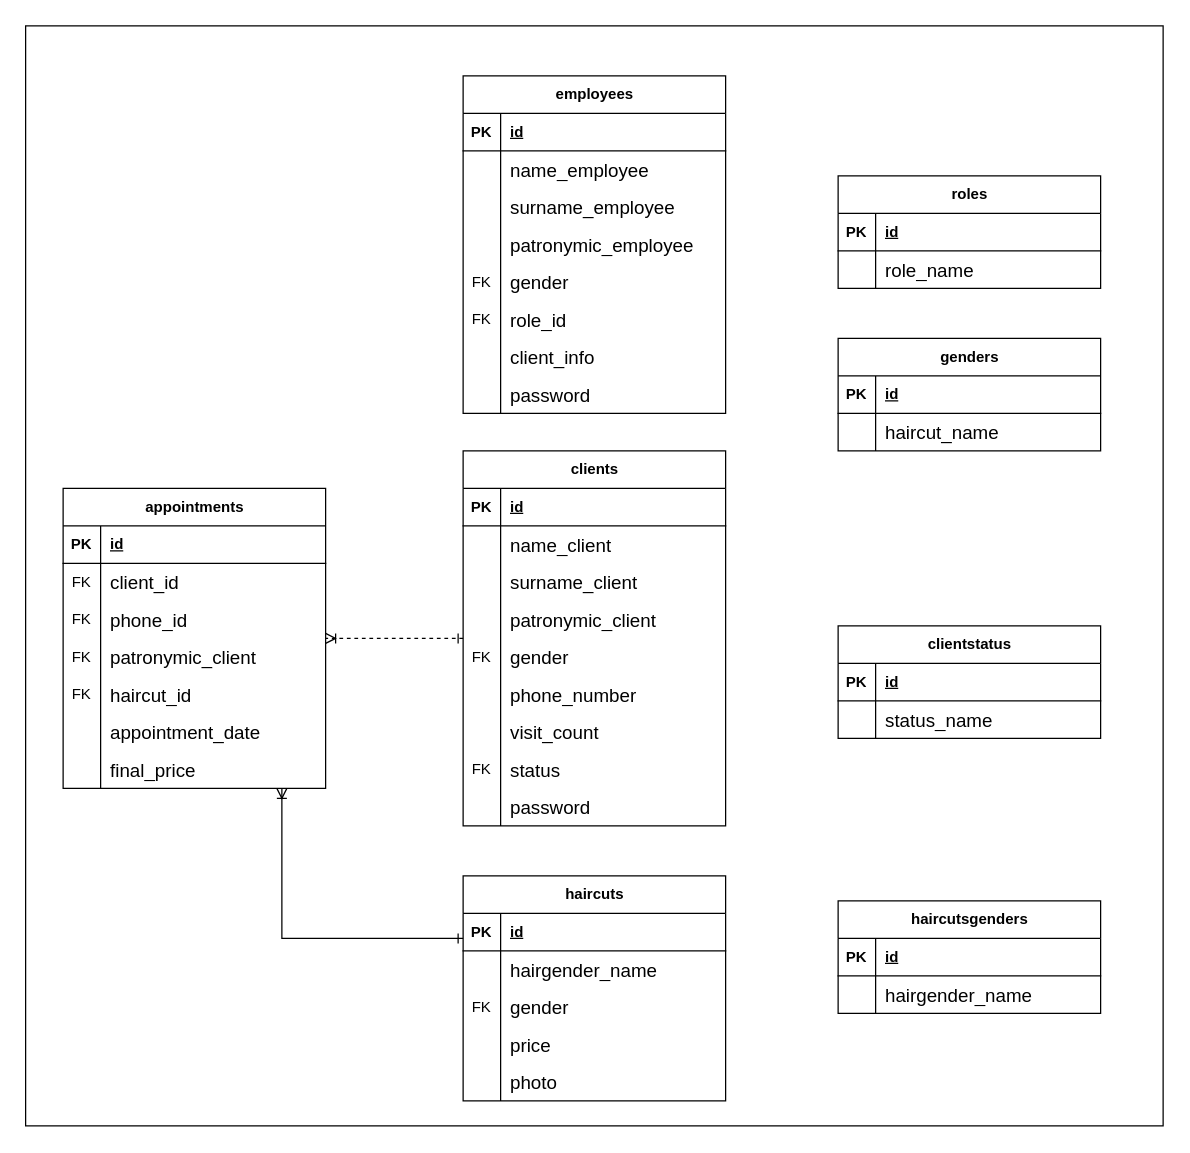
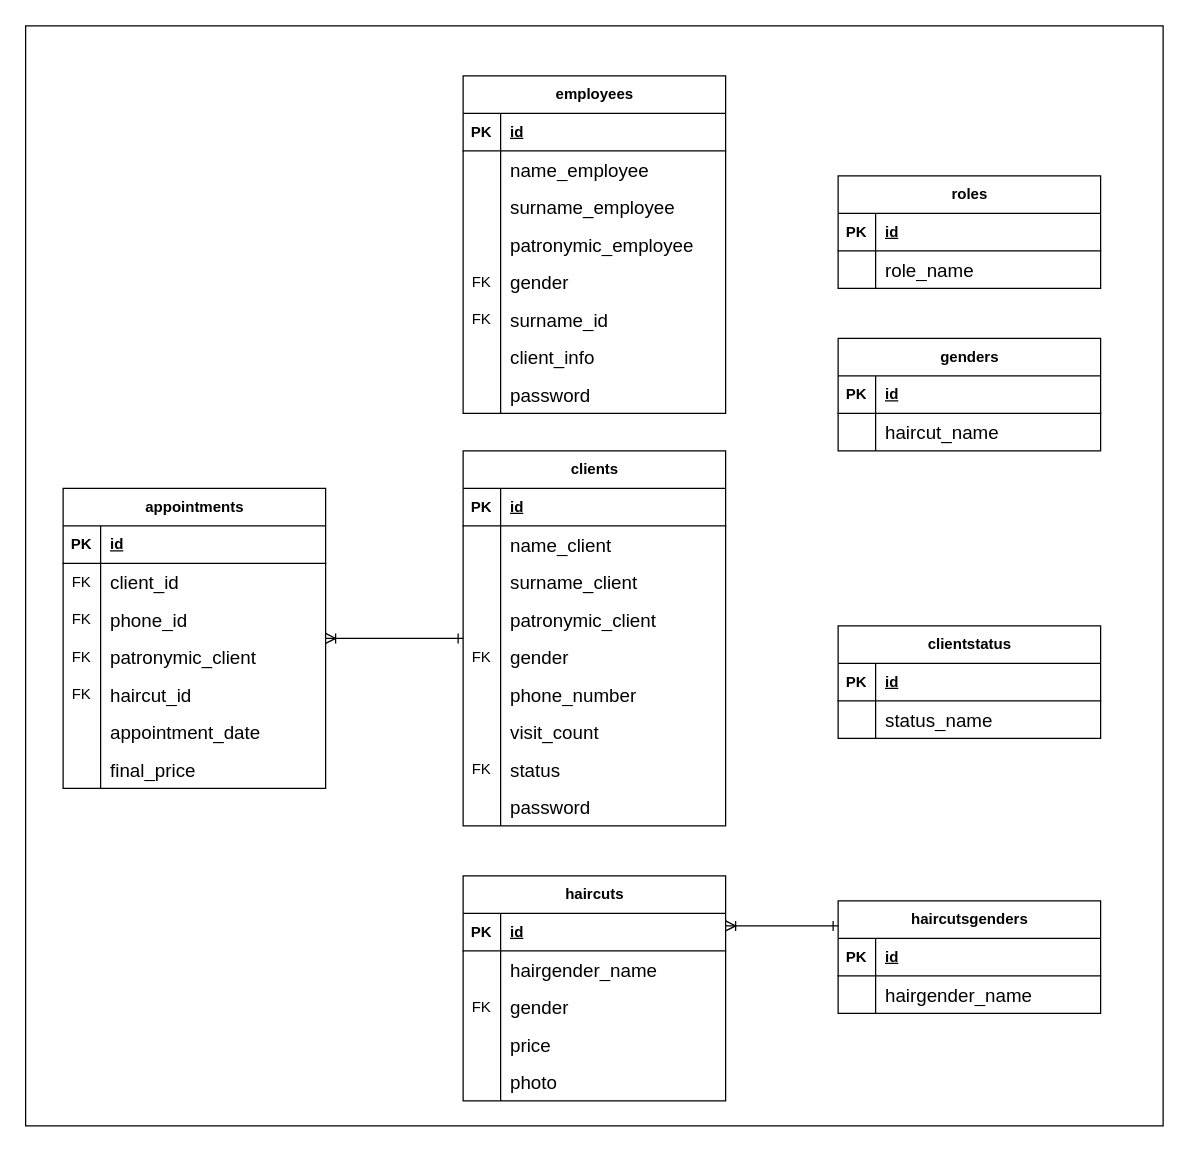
(536, 319) -> (551, 319)
(393, 638) -> (393, 638)
none -> (783, 926)
(298, 938) -> none
